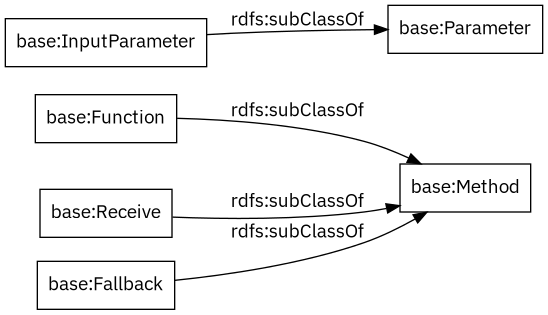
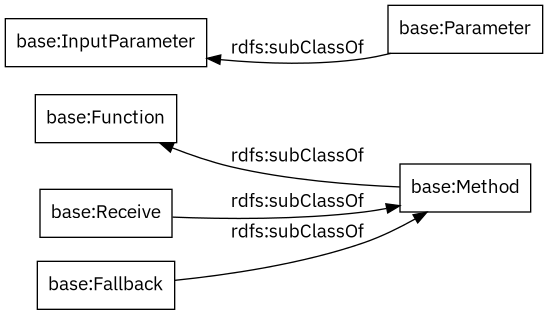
(290, 31) -> (306, 63)
(295, 128) -> (284, 177)
